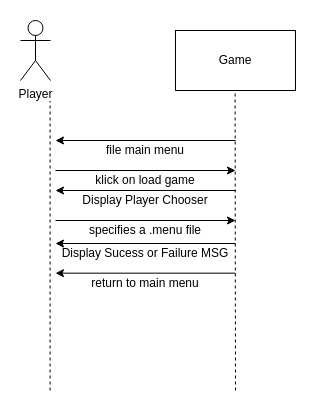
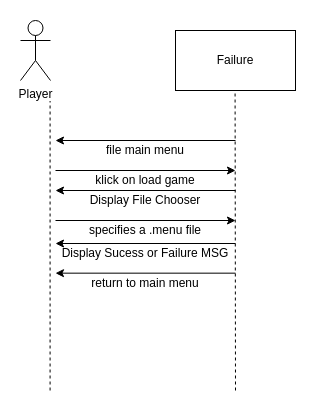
(236, 61) -> (236, 61)
(146, 201) -> (146, 201)
